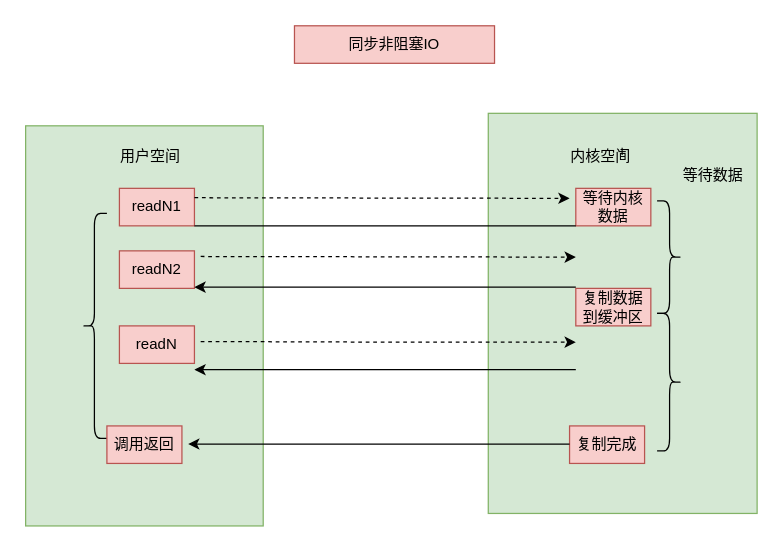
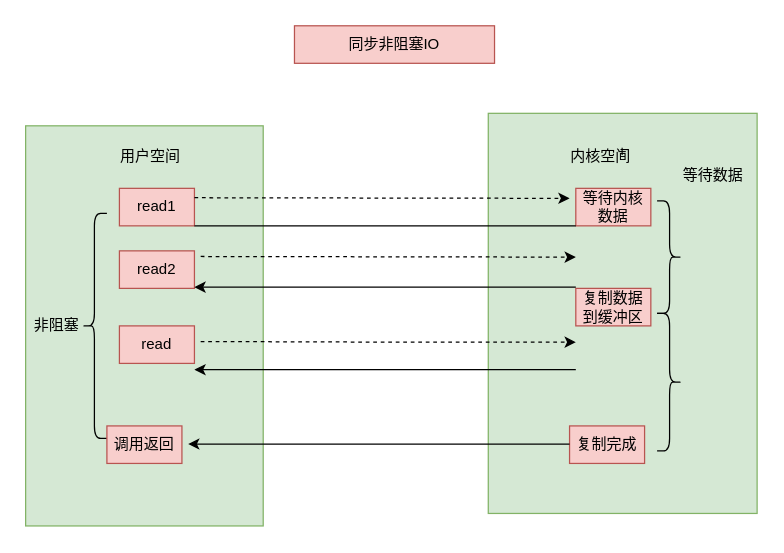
(157, 207) -> (157, 207)
(157, 269) -> (157, 269)
none -> (57, 326)
(157, 344) -> (157, 344)
